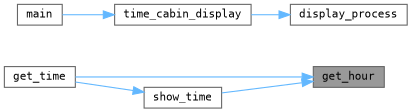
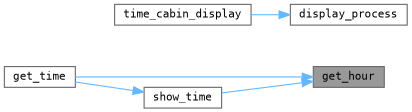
(40, 15) -> none
